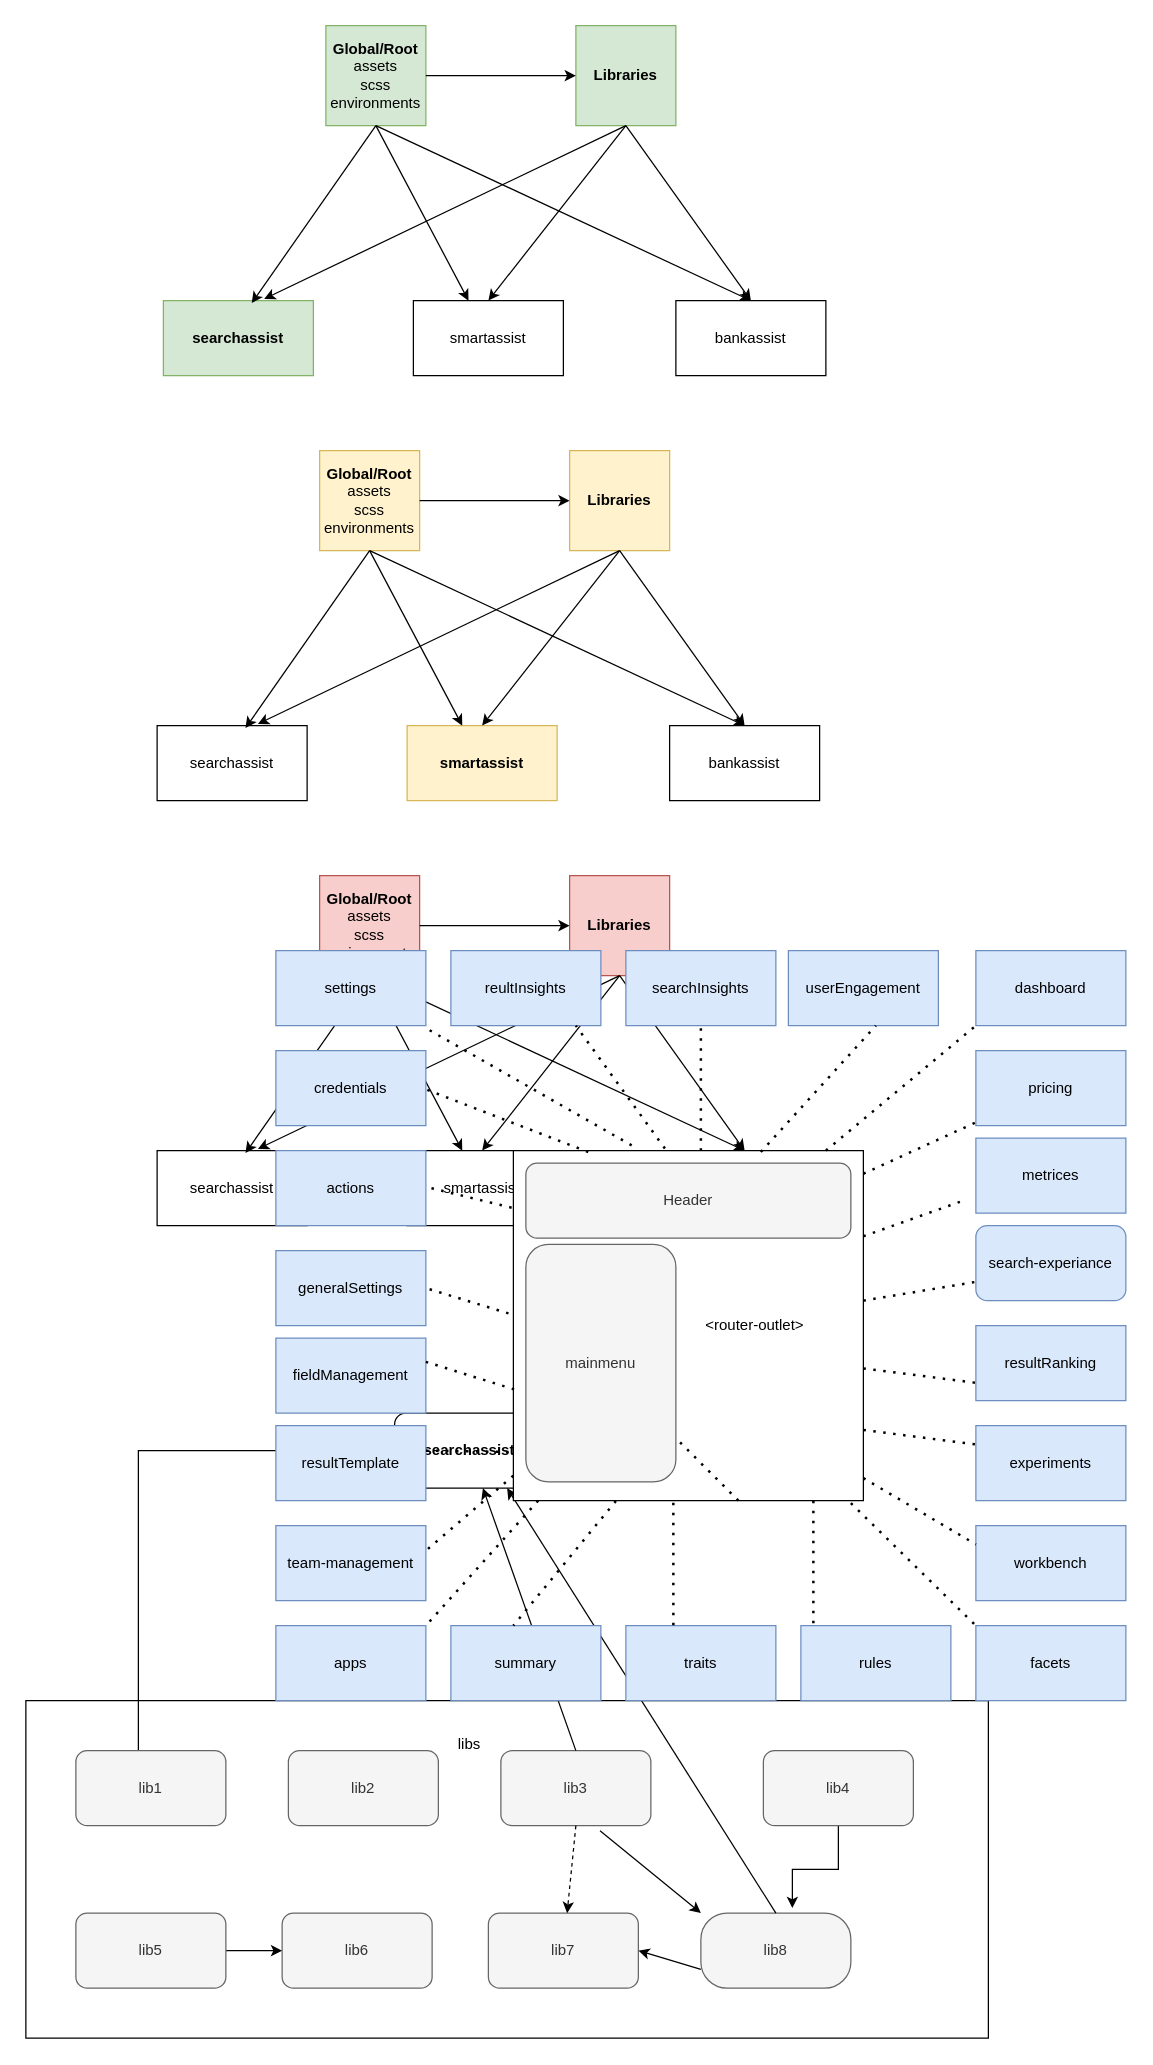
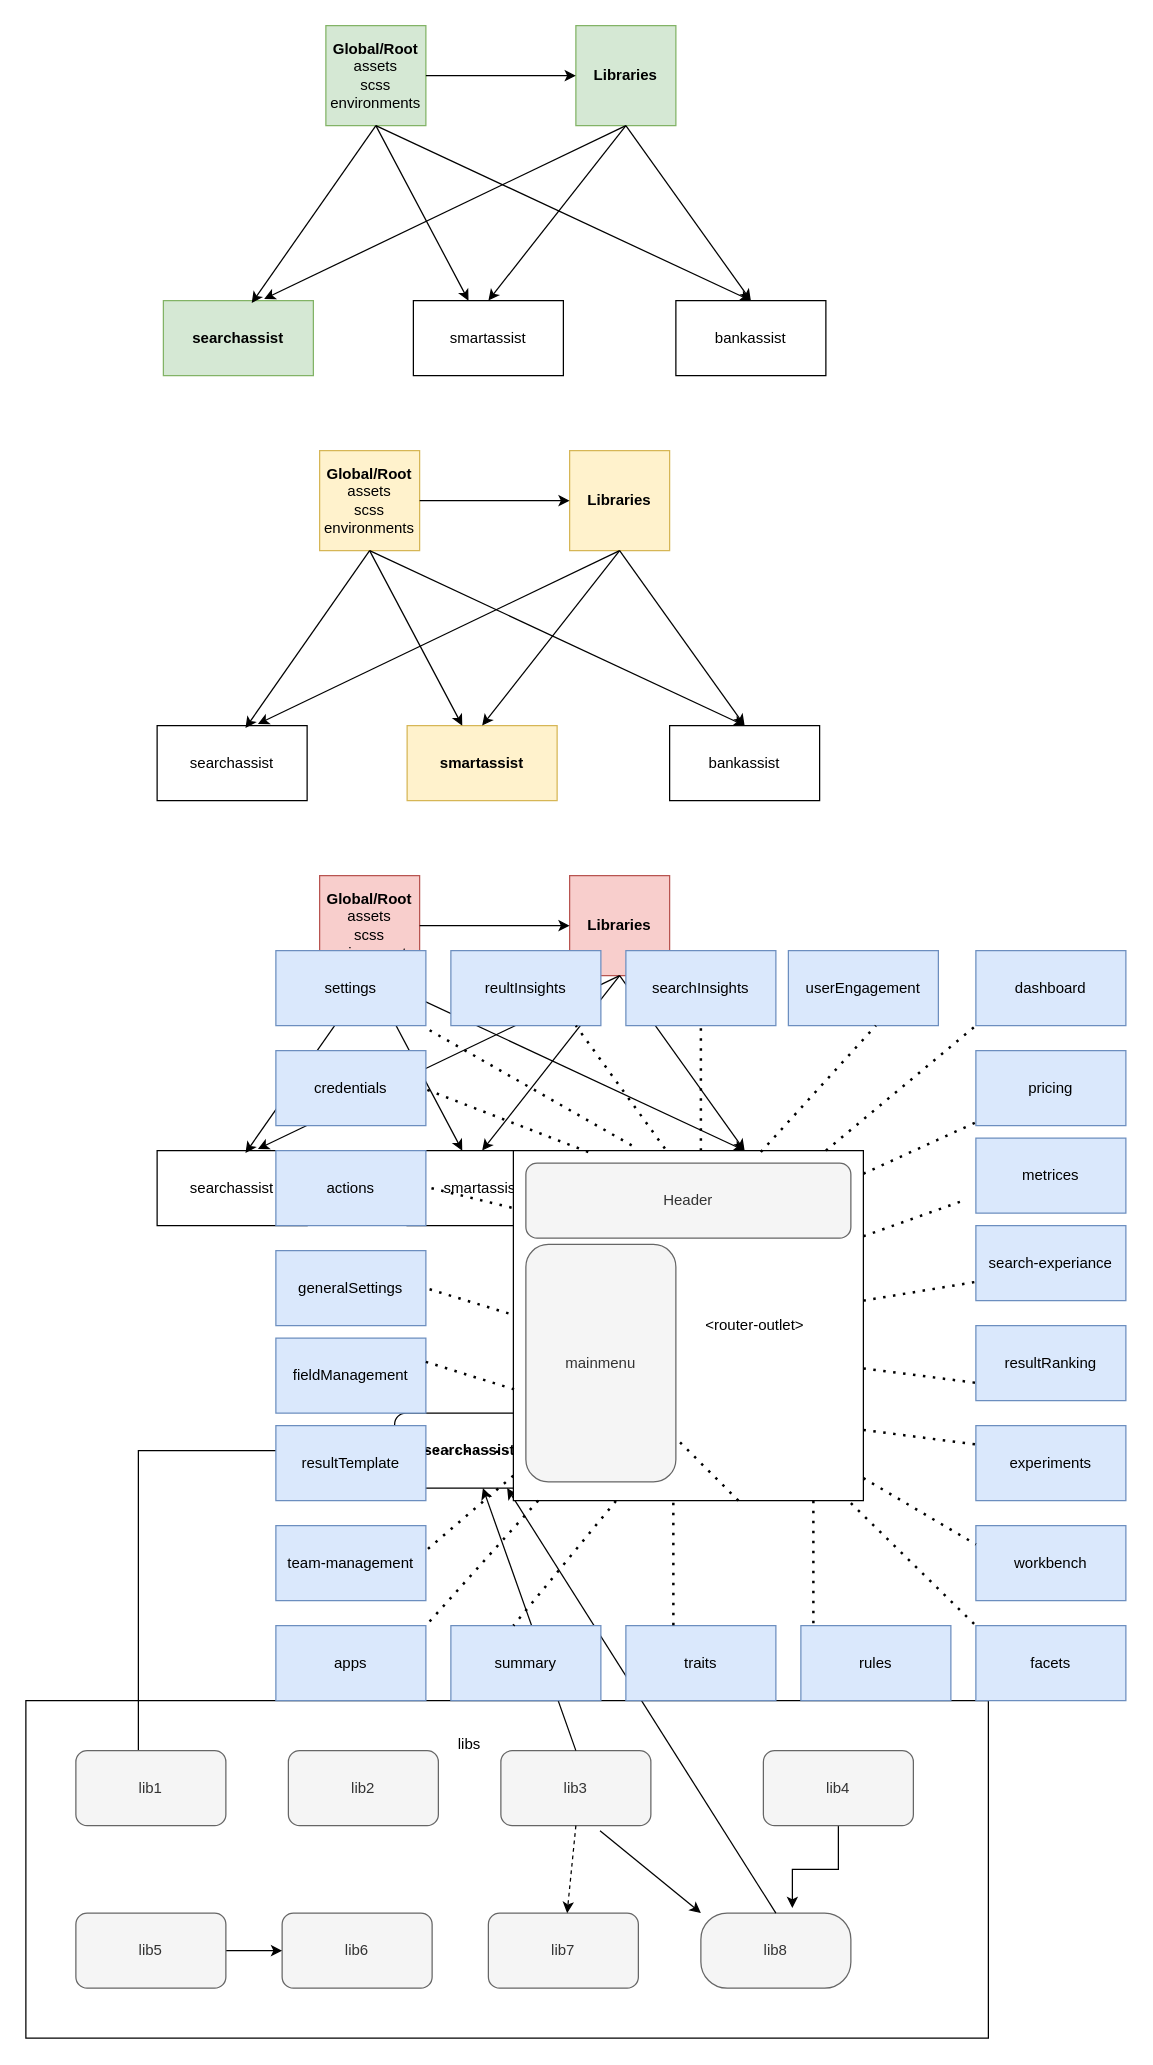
(1051, 1263) -> (1051, 1263)
(674, 1961) -> none
